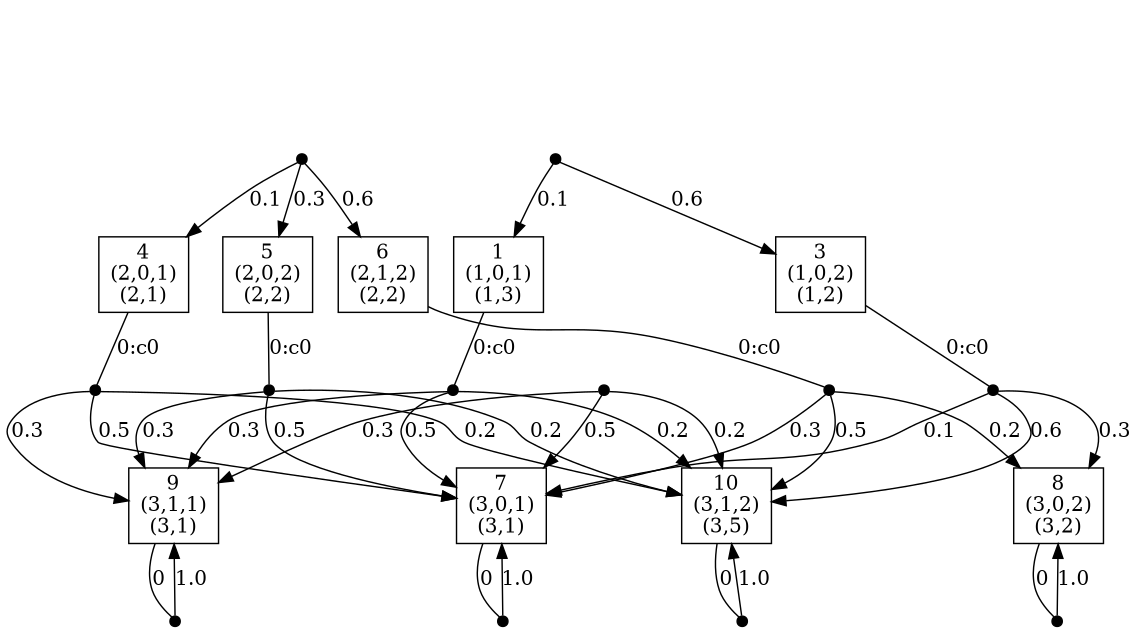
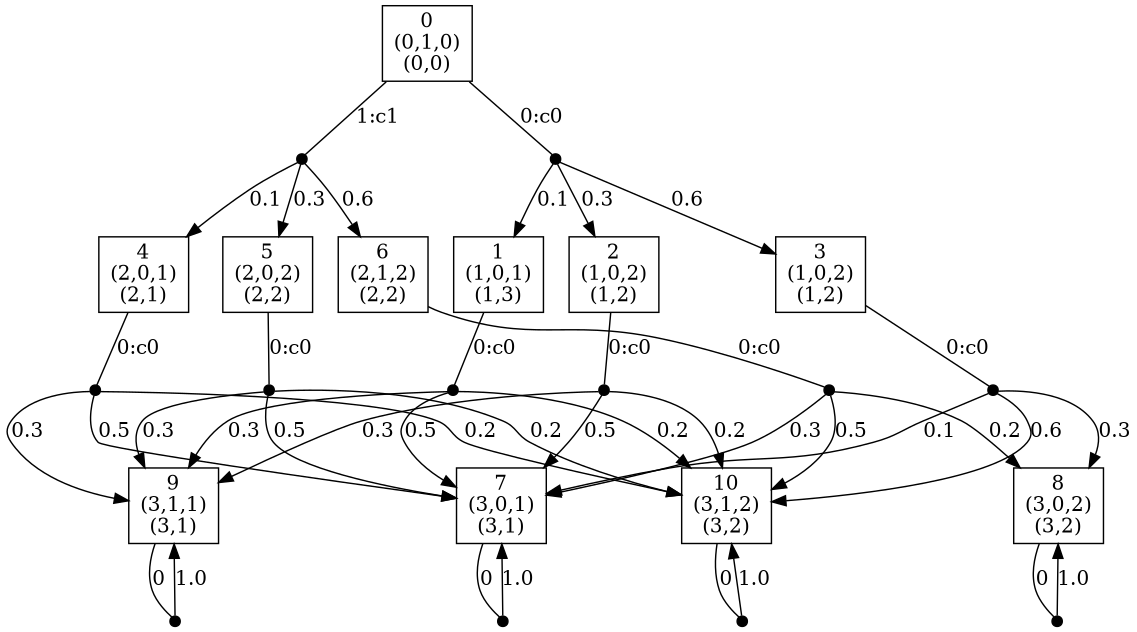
none -> (427, 43)
none -> (614, 275)
(727, 506) -> (727, 506)
